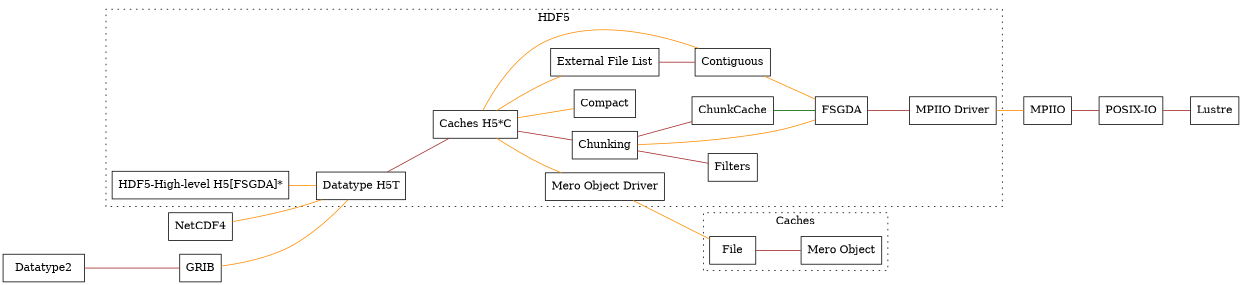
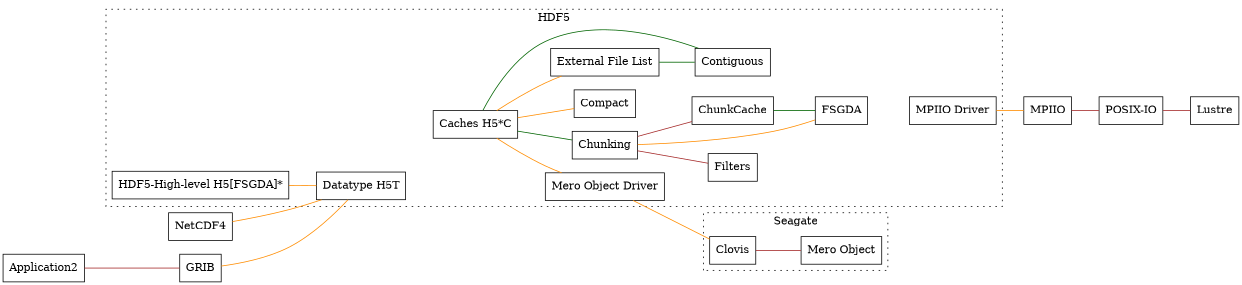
(575, 33) -> (575, 33)
(677, 62) -> (677, 62)
(790, 88) -> none
(888, 111) -> none
(545, 136) -> (545, 136)
(418, 155) -> none
(796, 222) -> (796, 222)
(733, 250) -> (733, 250)
(44, 268) -> (44, 268)
